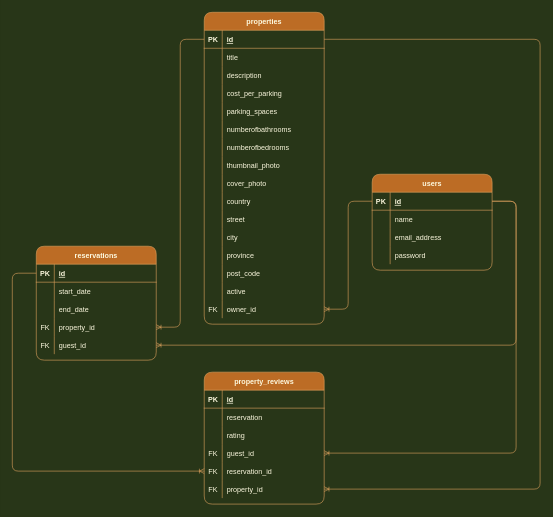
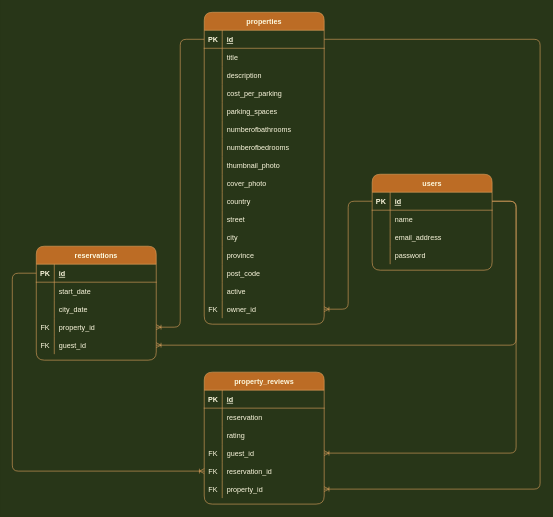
(75, 310) -> (76, 310)
